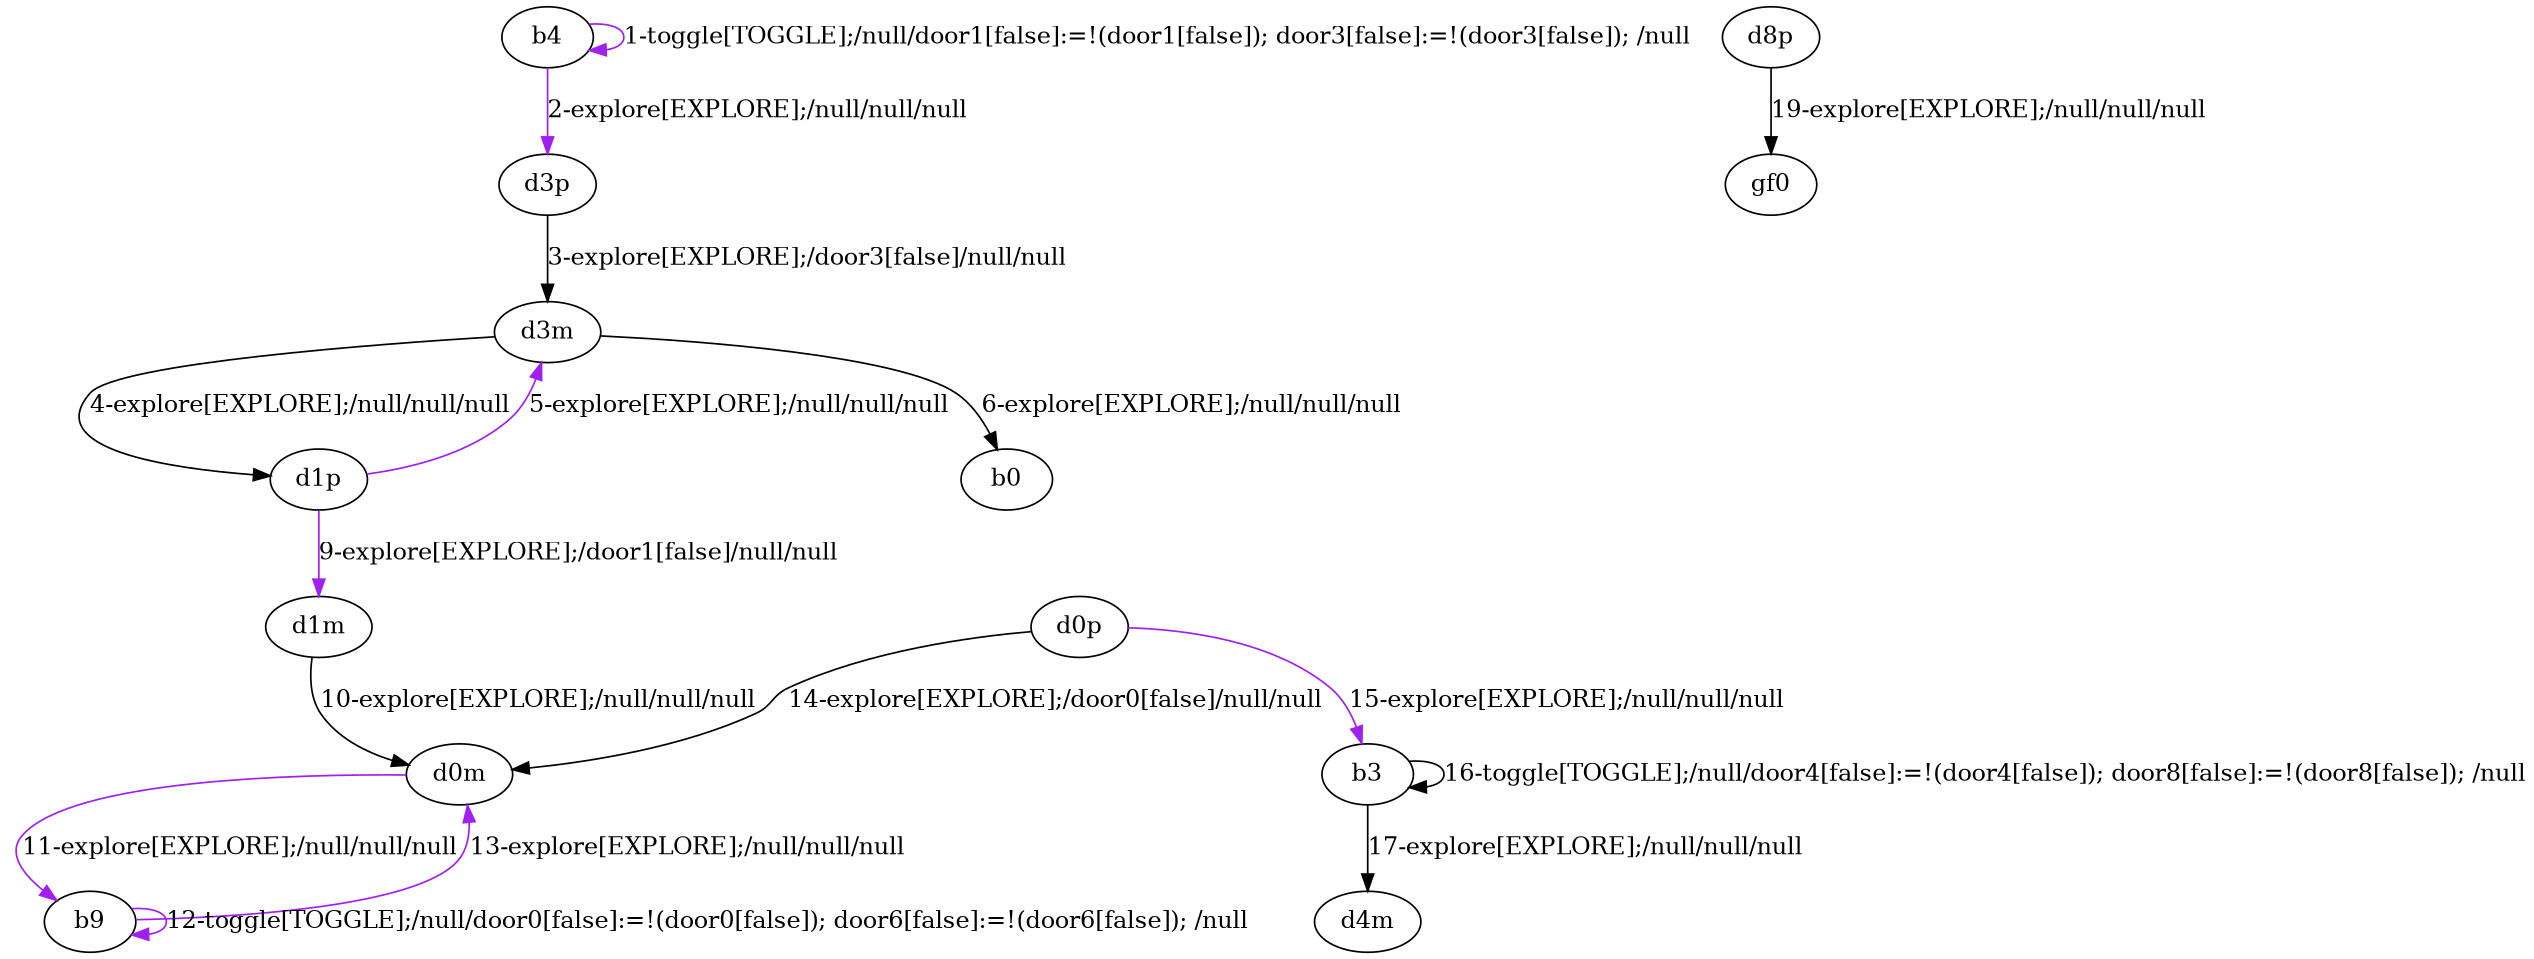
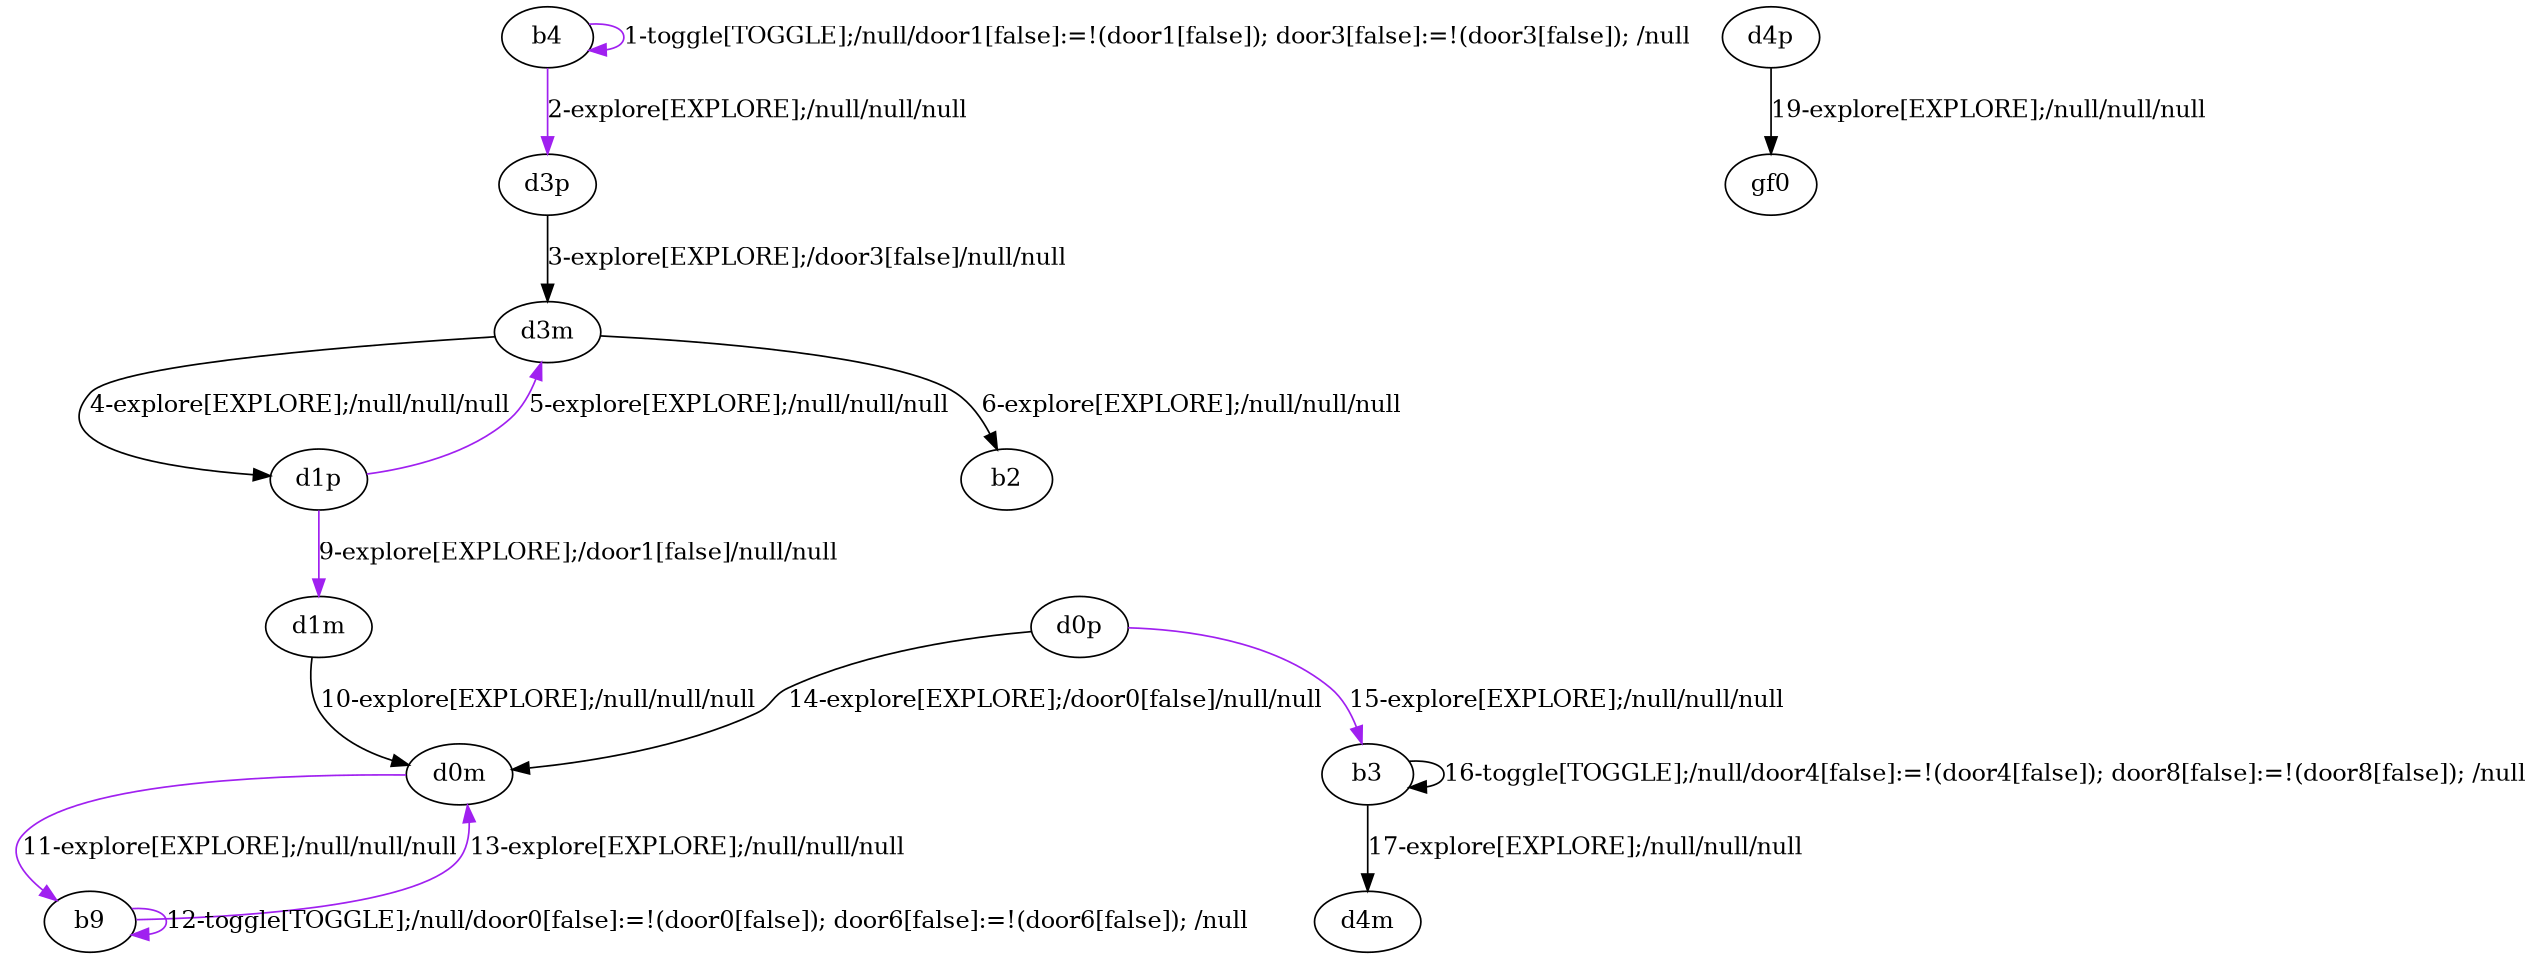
(1771, 37) -> (1771, 37)
(1007, 480) -> (1007, 480)
